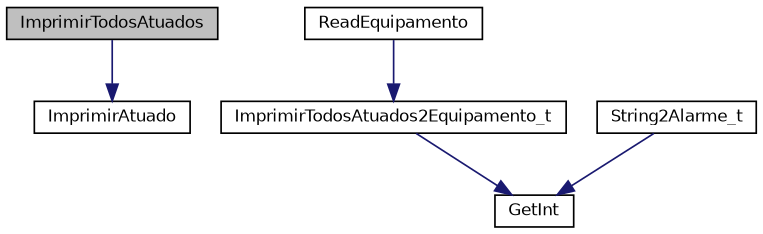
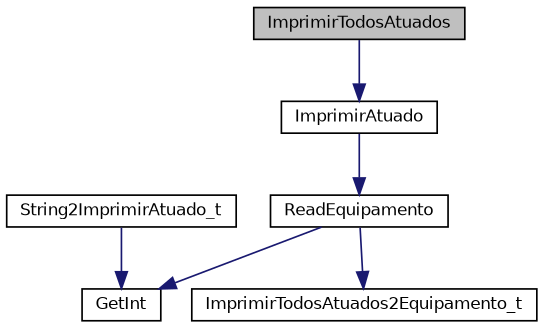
(677, 117) -> (121, 211)
none -> (359, 156)
(457, 160) -> (248, 255)
